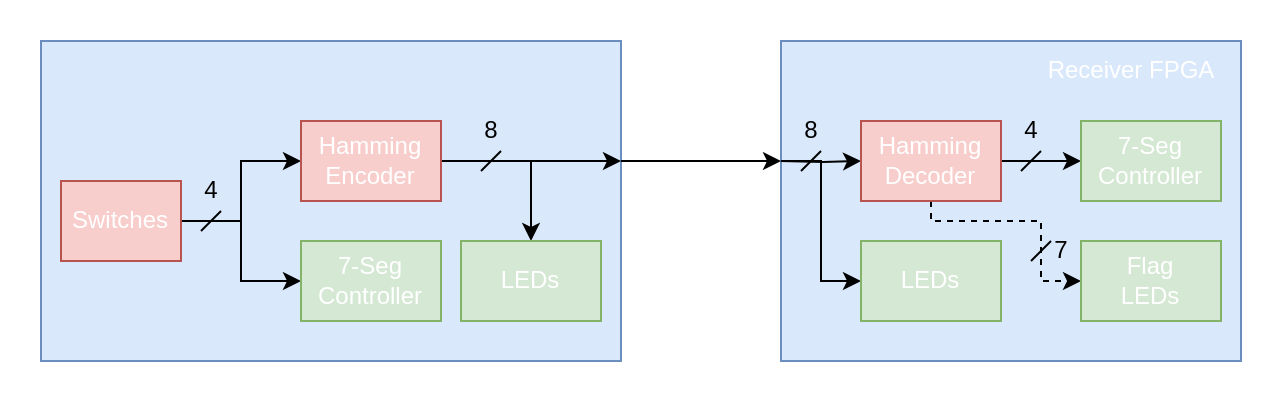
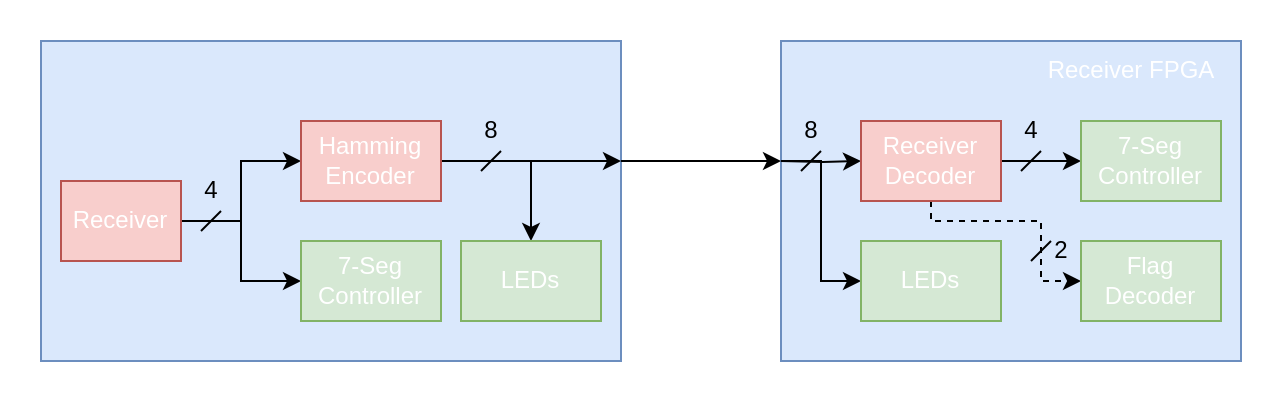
(931, 161) -> (931, 161)
(121, 221) -> (121, 221)
(1062, 251) -> (1062, 251)
(1151, 281) -> (1151, 281)
